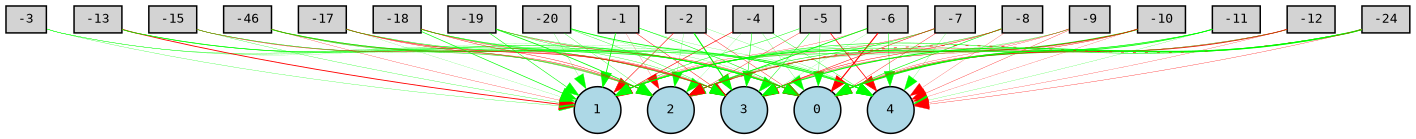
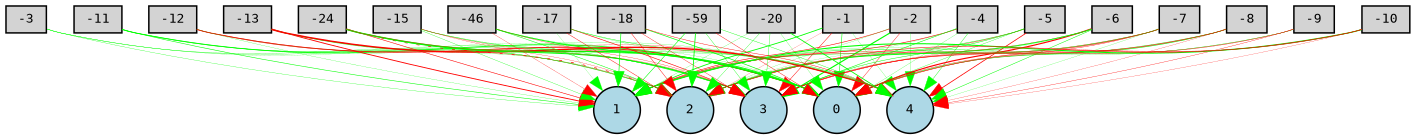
(472, 19) -> (696, 19)
(994, 47) -> (463, 64)
none -> (576, 49)
(641, 52) -> (763, 55)
